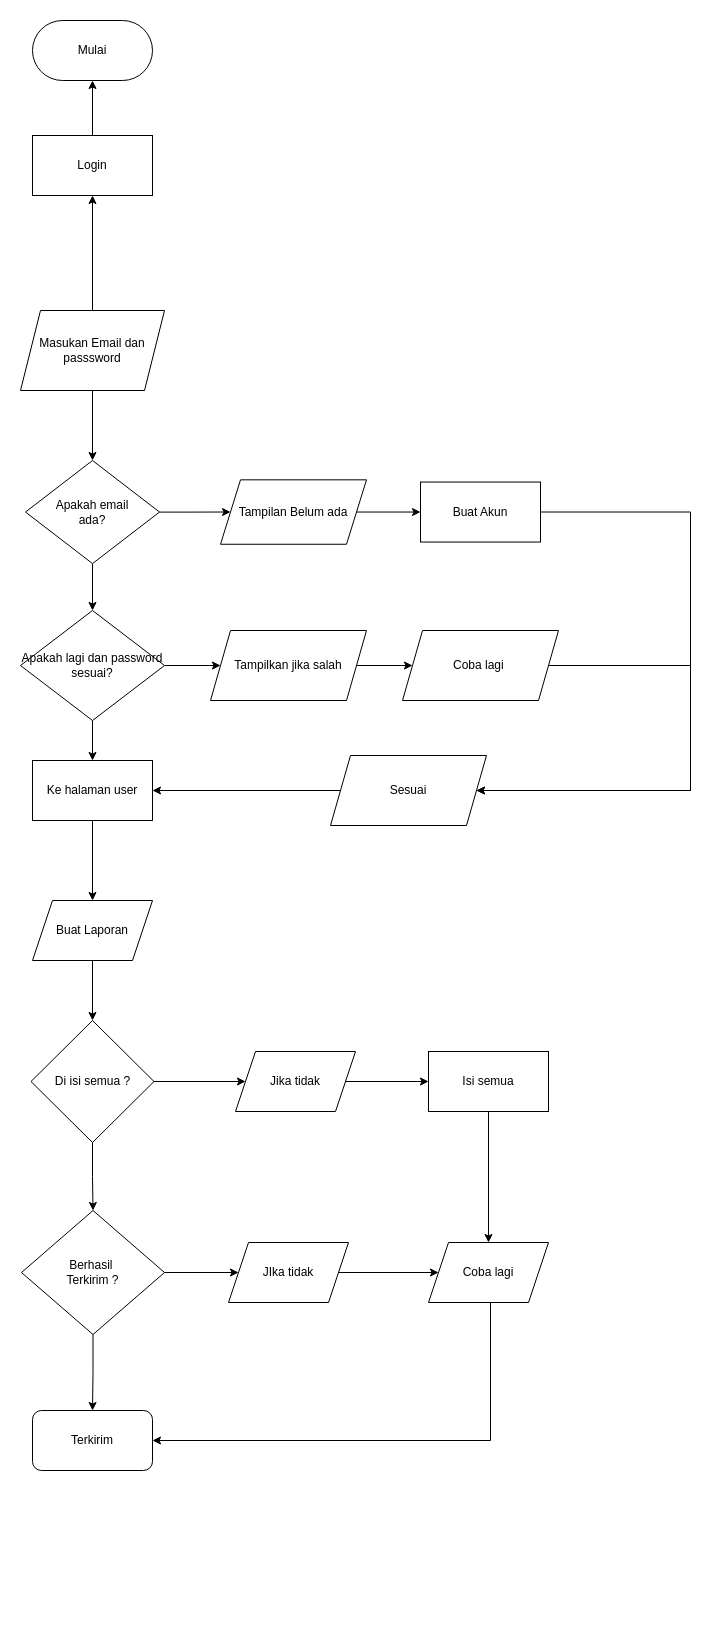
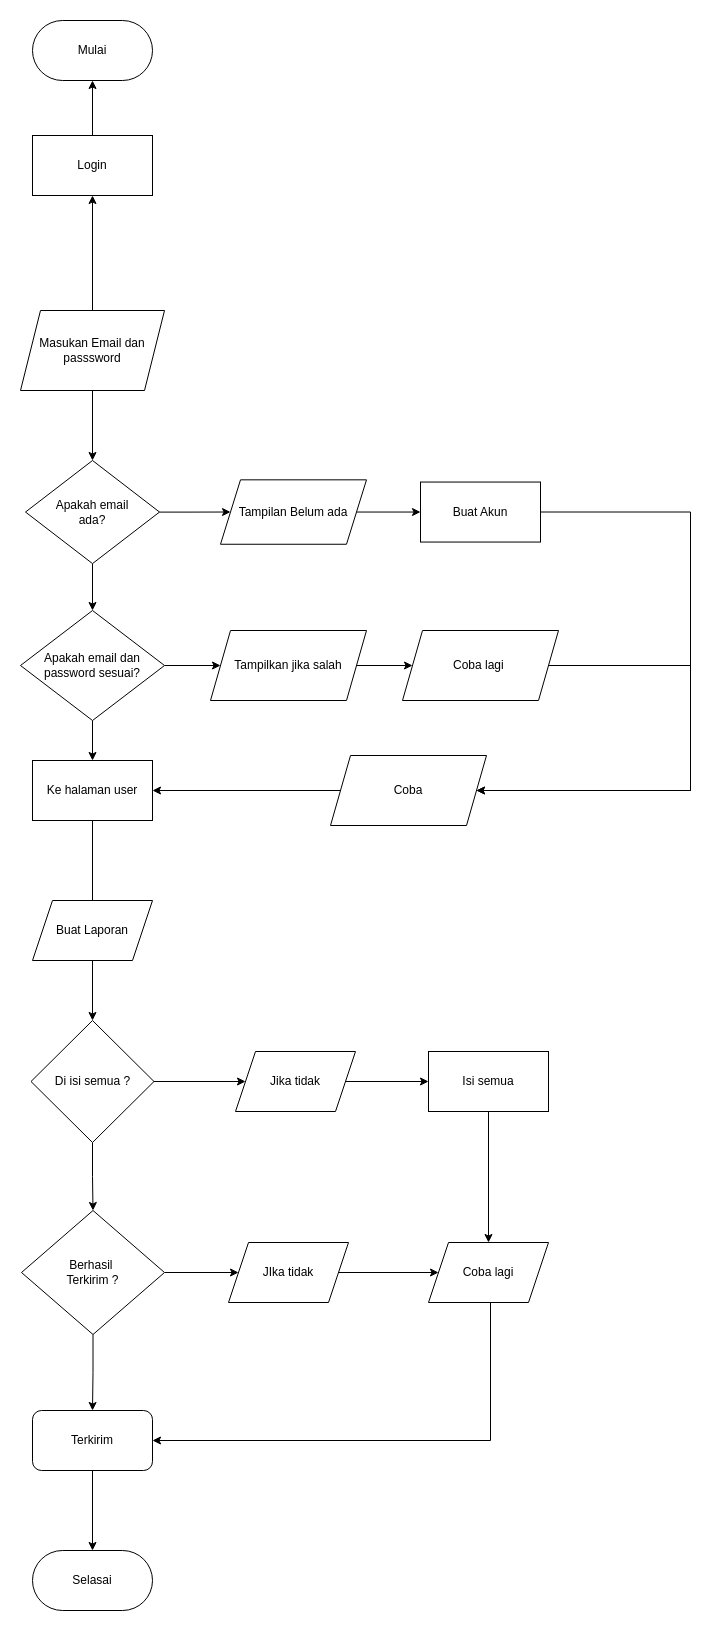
(93, 666) -> (93, 666)
(409, 791) -> (409, 791)
(93, 892) -> (93, 895)
none -> (93, 1507)
none -> (93, 1581)
